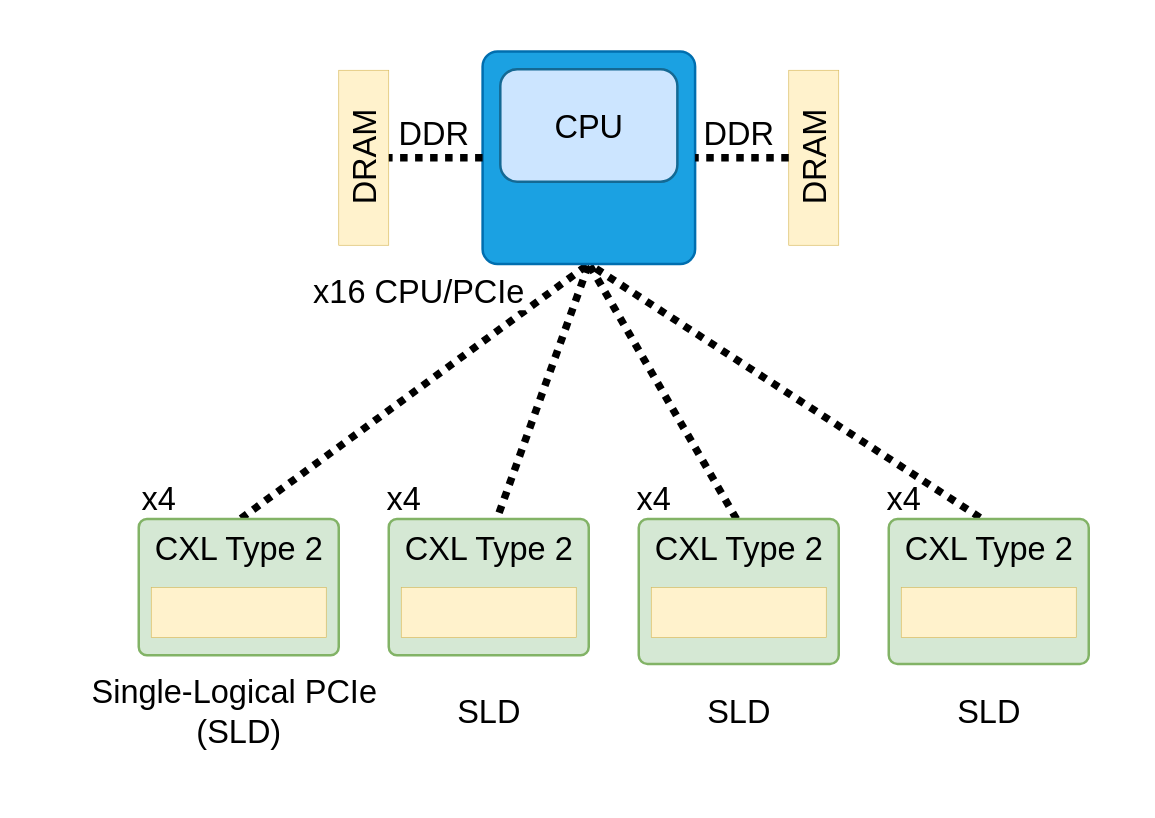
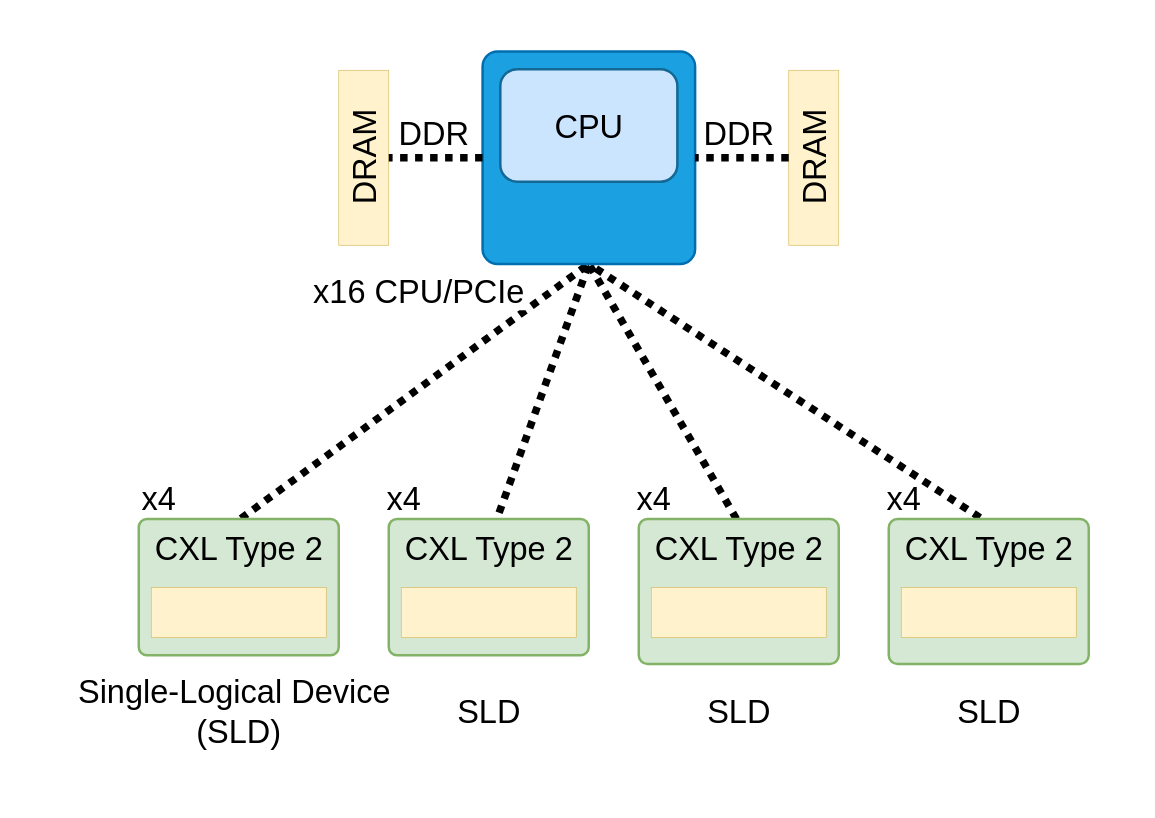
(240, 711) -> (240, 711)
